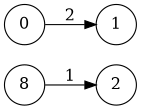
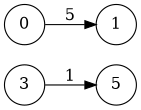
(70, 16) -> (70, 16)
(25, 85) -> (25, 85)
(116, 85) -> (116, 85)
